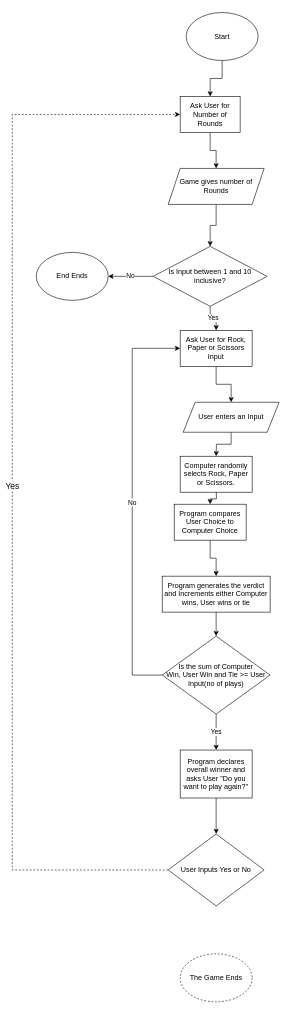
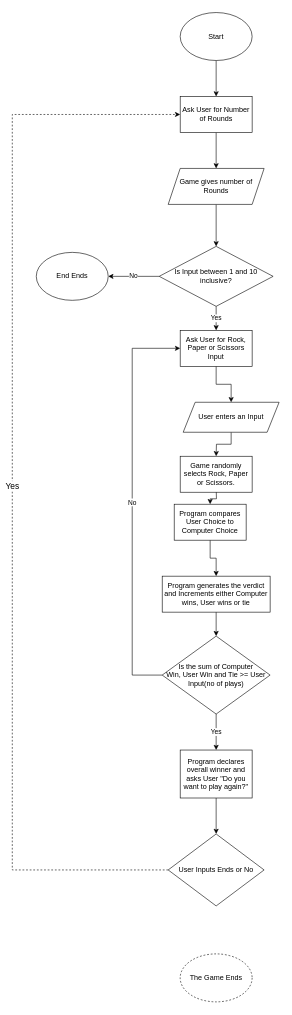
(222, 36) -> (216, 36)
(210, 114) -> (216, 114)
(210, 276) -> (216, 276)
(216, 474) -> (216, 474)
(216, 870) -> (216, 870)
